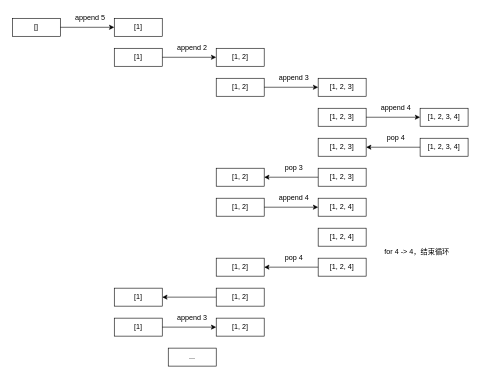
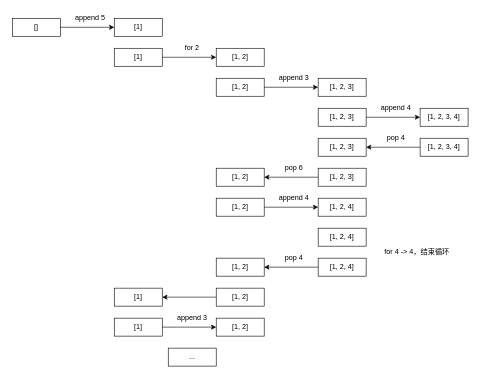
(192, 48) -> (192, 48)
(294, 168) -> (294, 168)
